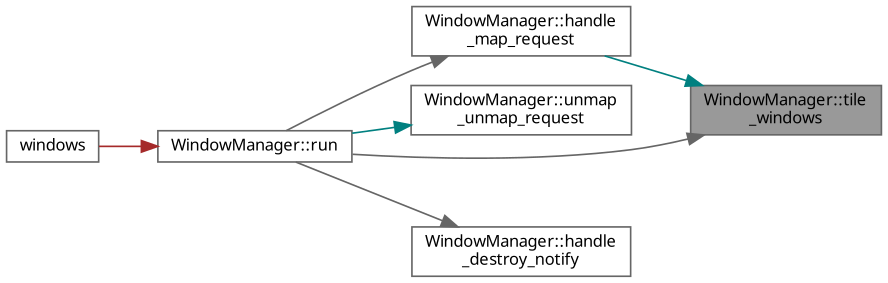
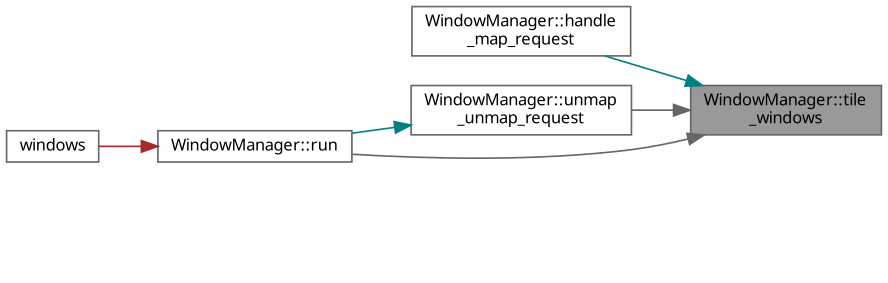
(358, 95) -> none
none -> (653, 110)
(521, 252) -> none
